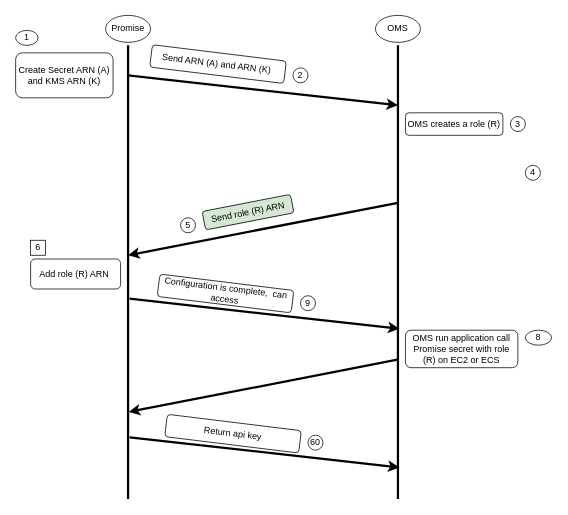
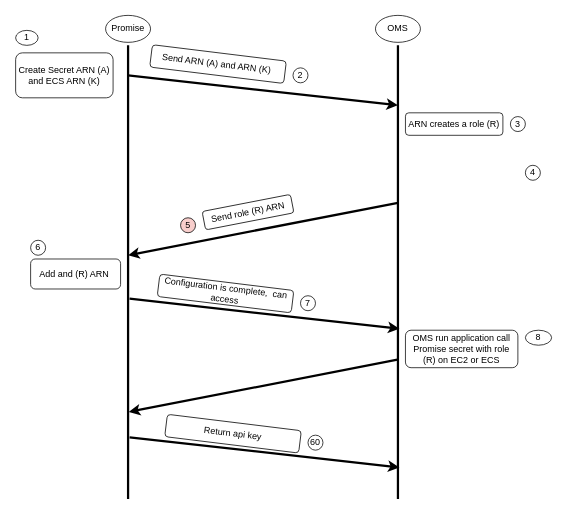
(64, 75) -> (64, 75)
(454, 124) -> (454, 124)
(248, 212) -> (248, 212)
(188, 225) -> (188, 225)
(38, 248) -> (38, 248)
(75, 274) -> (75, 274)
(308, 303) -> (308, 303)
